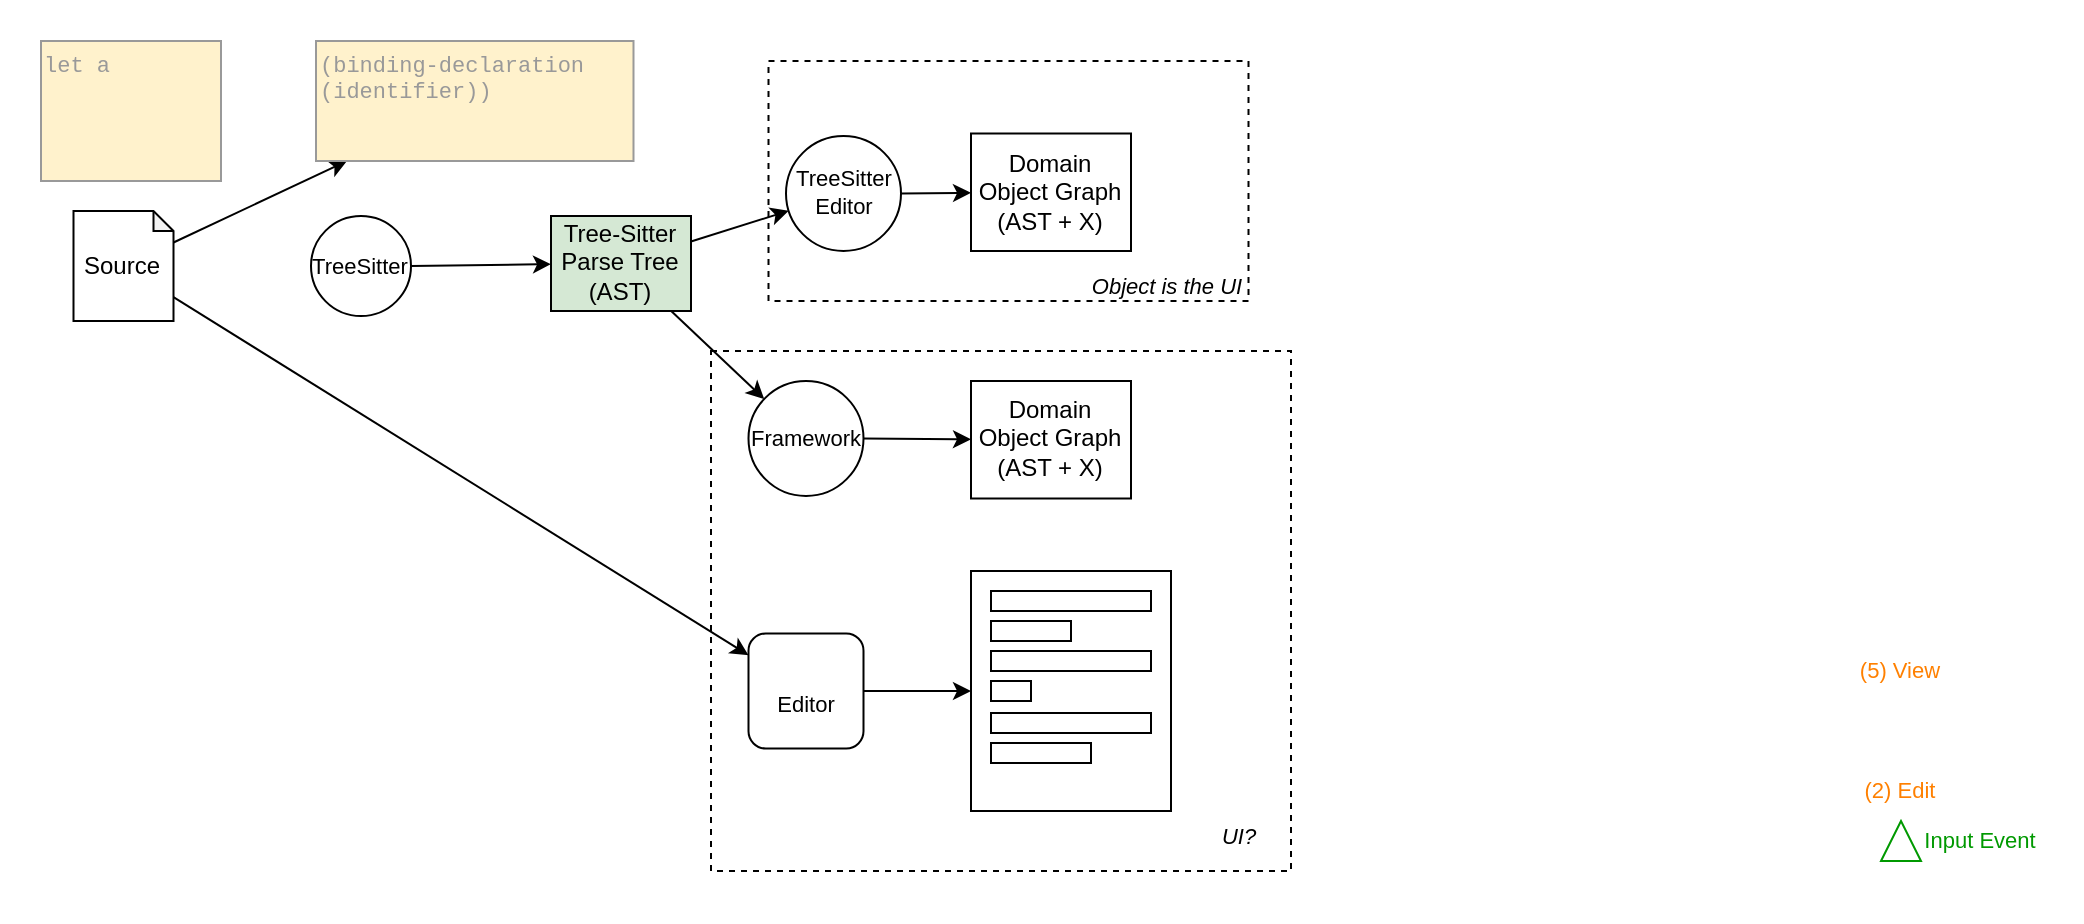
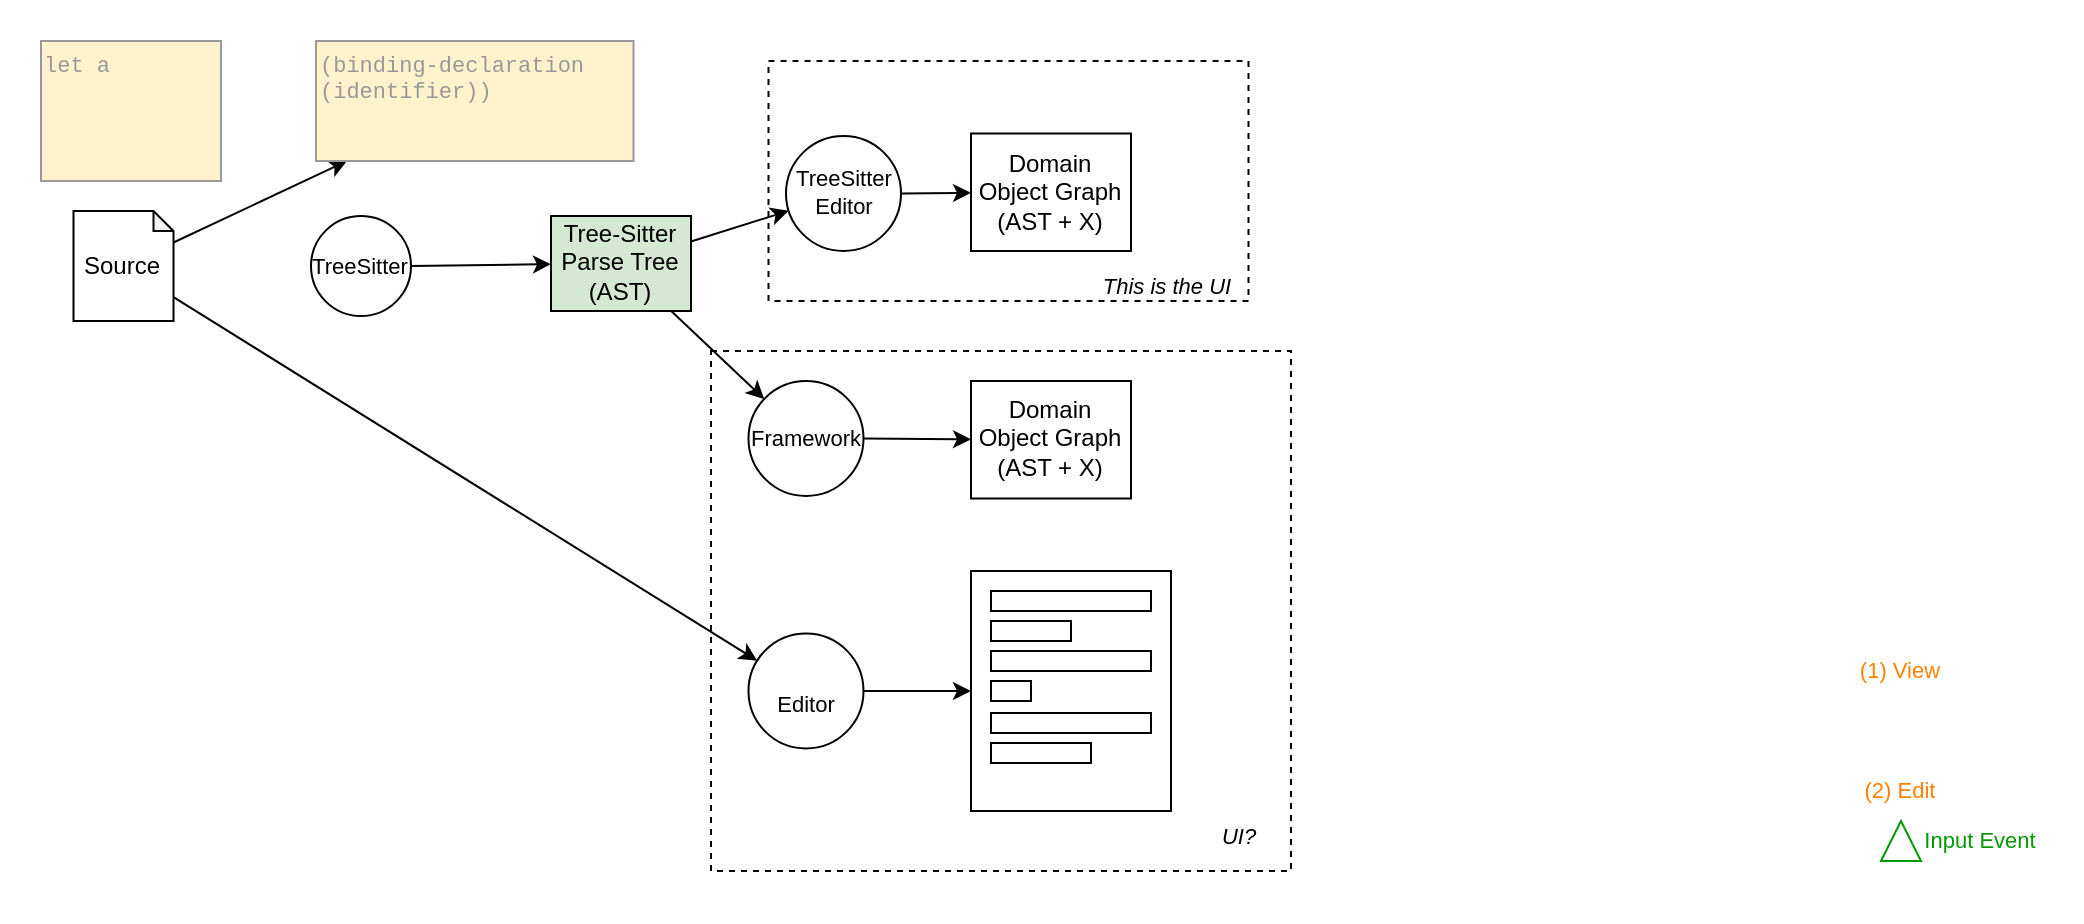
(1168, 287) -> (1168, 287)
(1901, 671) -> (1901, 671)
(806, 691) -> (806, 691)
